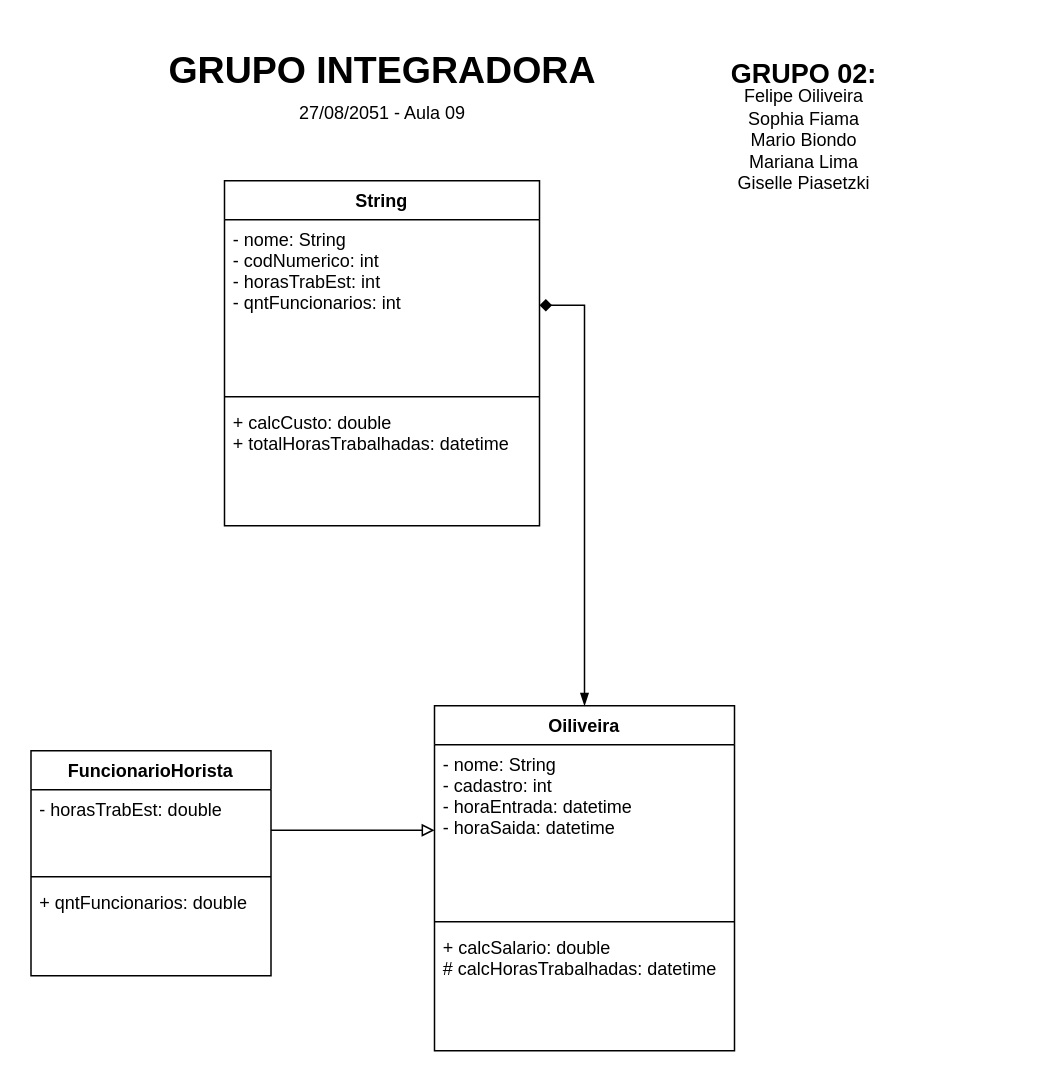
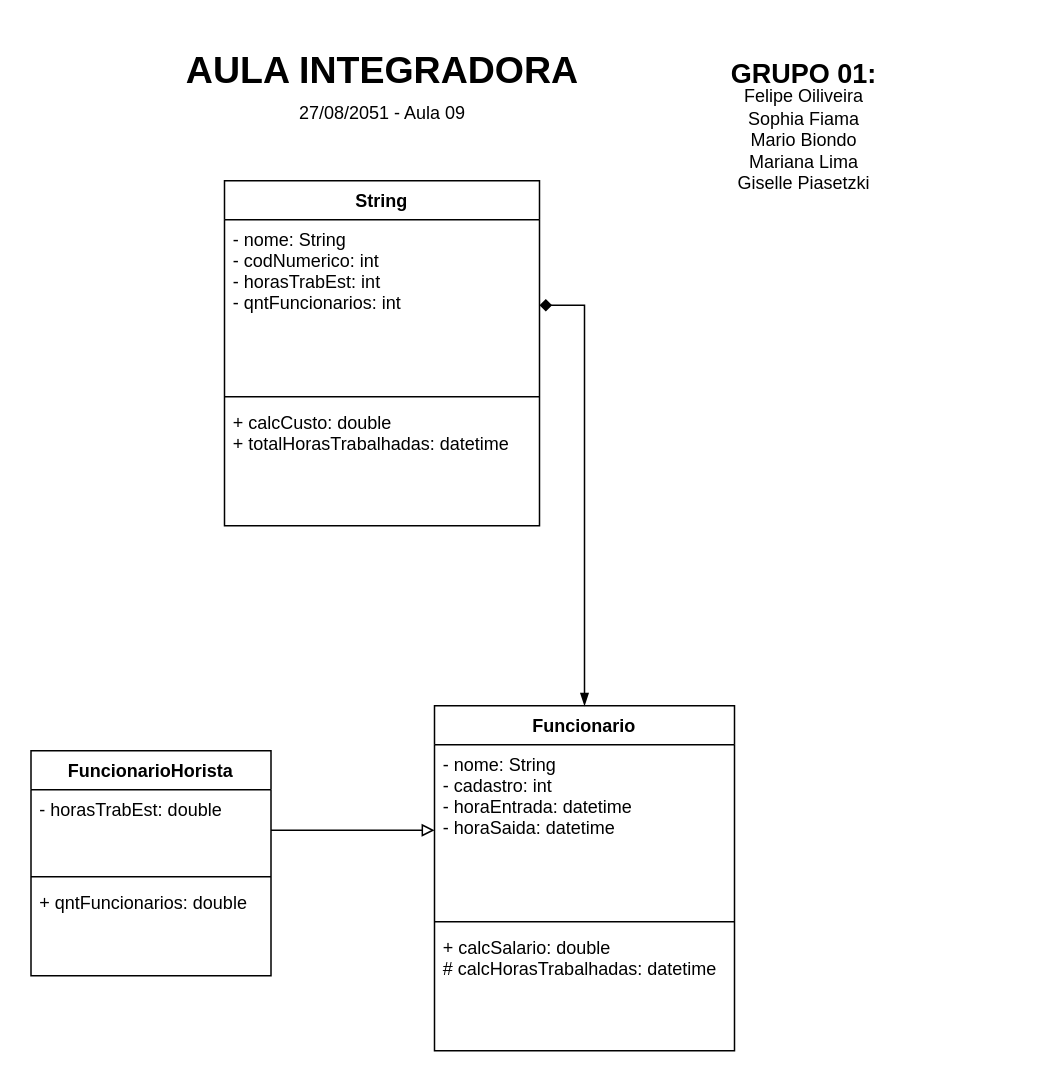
(383, 68) -> (383, 68)
(804, 91) -> (804, 91)
(584, 726) -> (584, 726)
